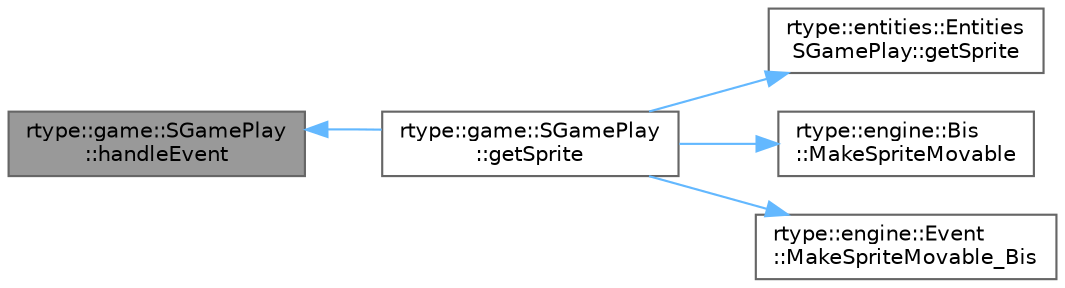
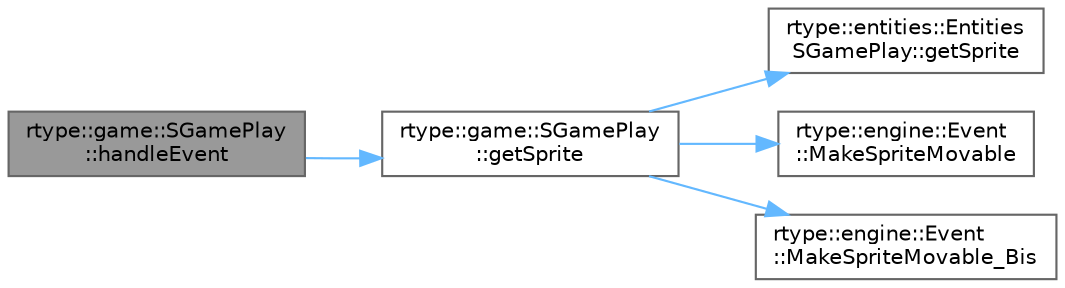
(355, 129) -> (333, 158)
(906, 144) -> (906, 144)
